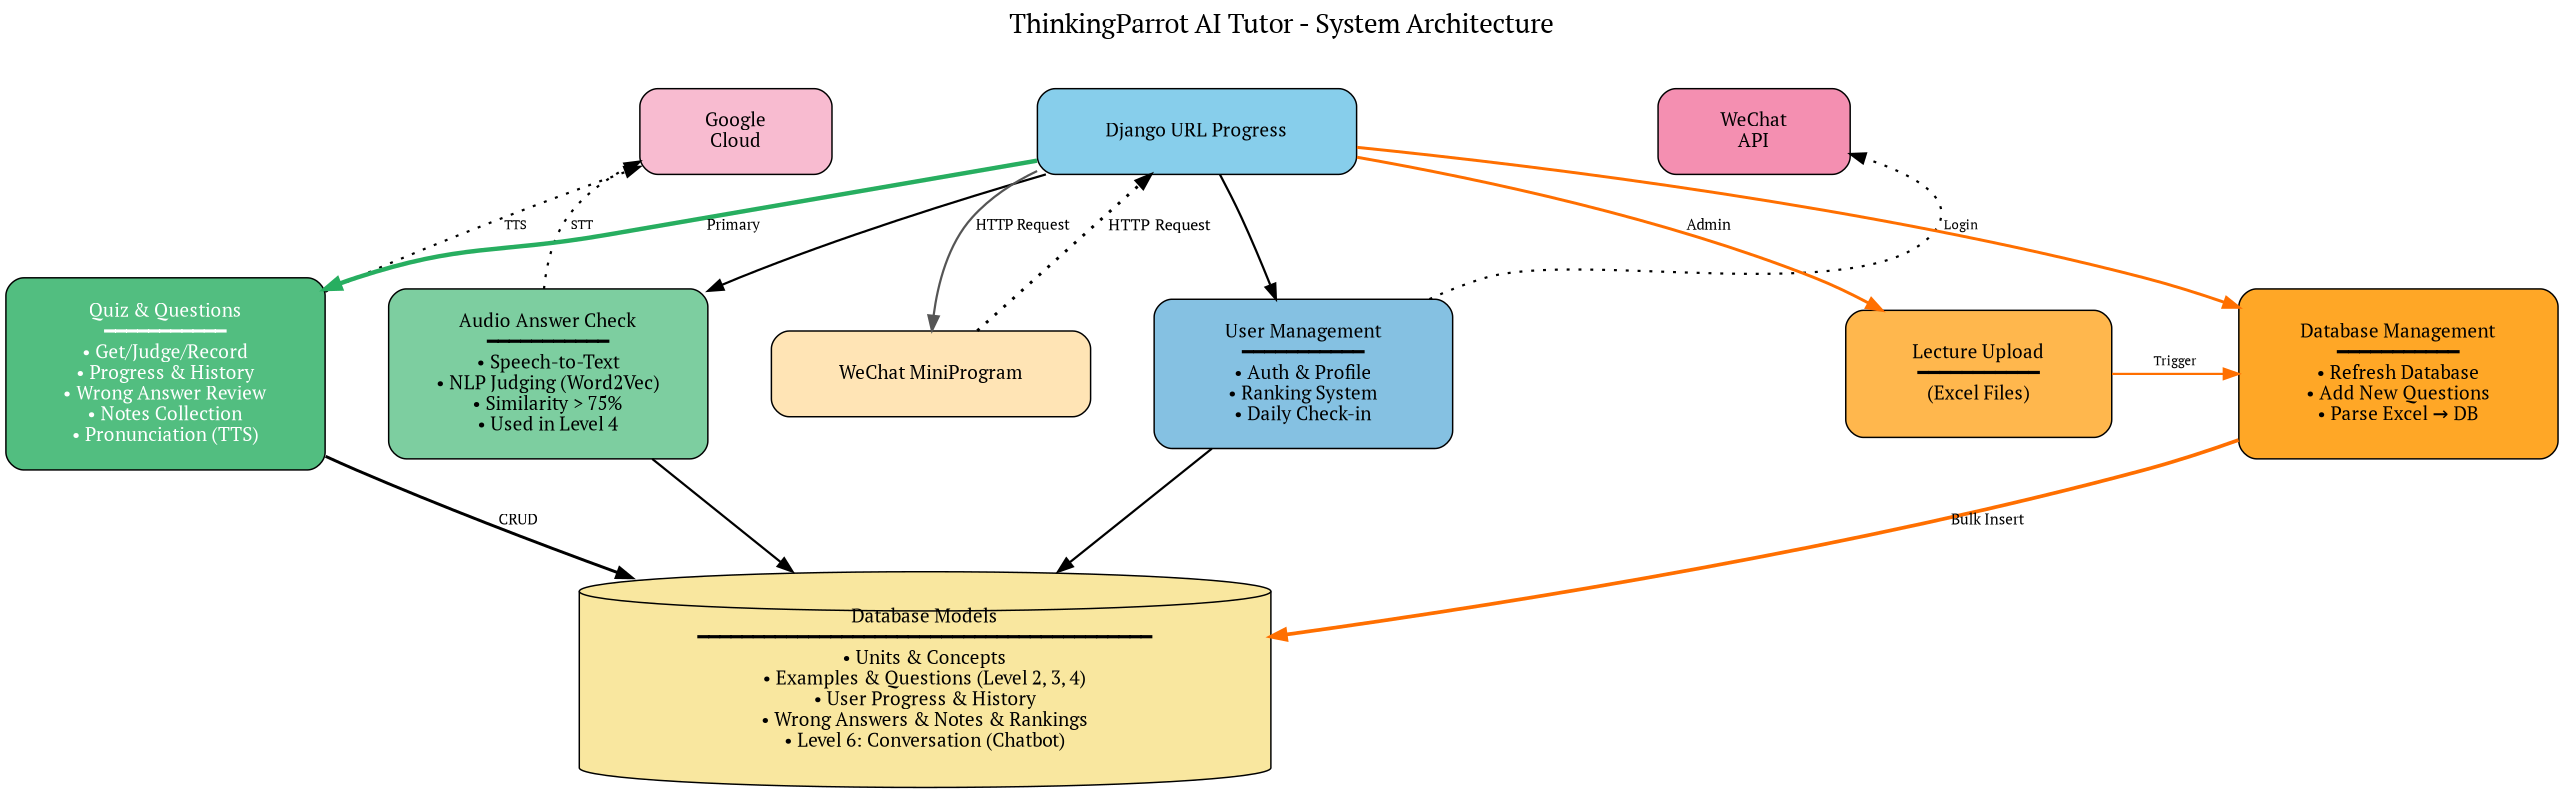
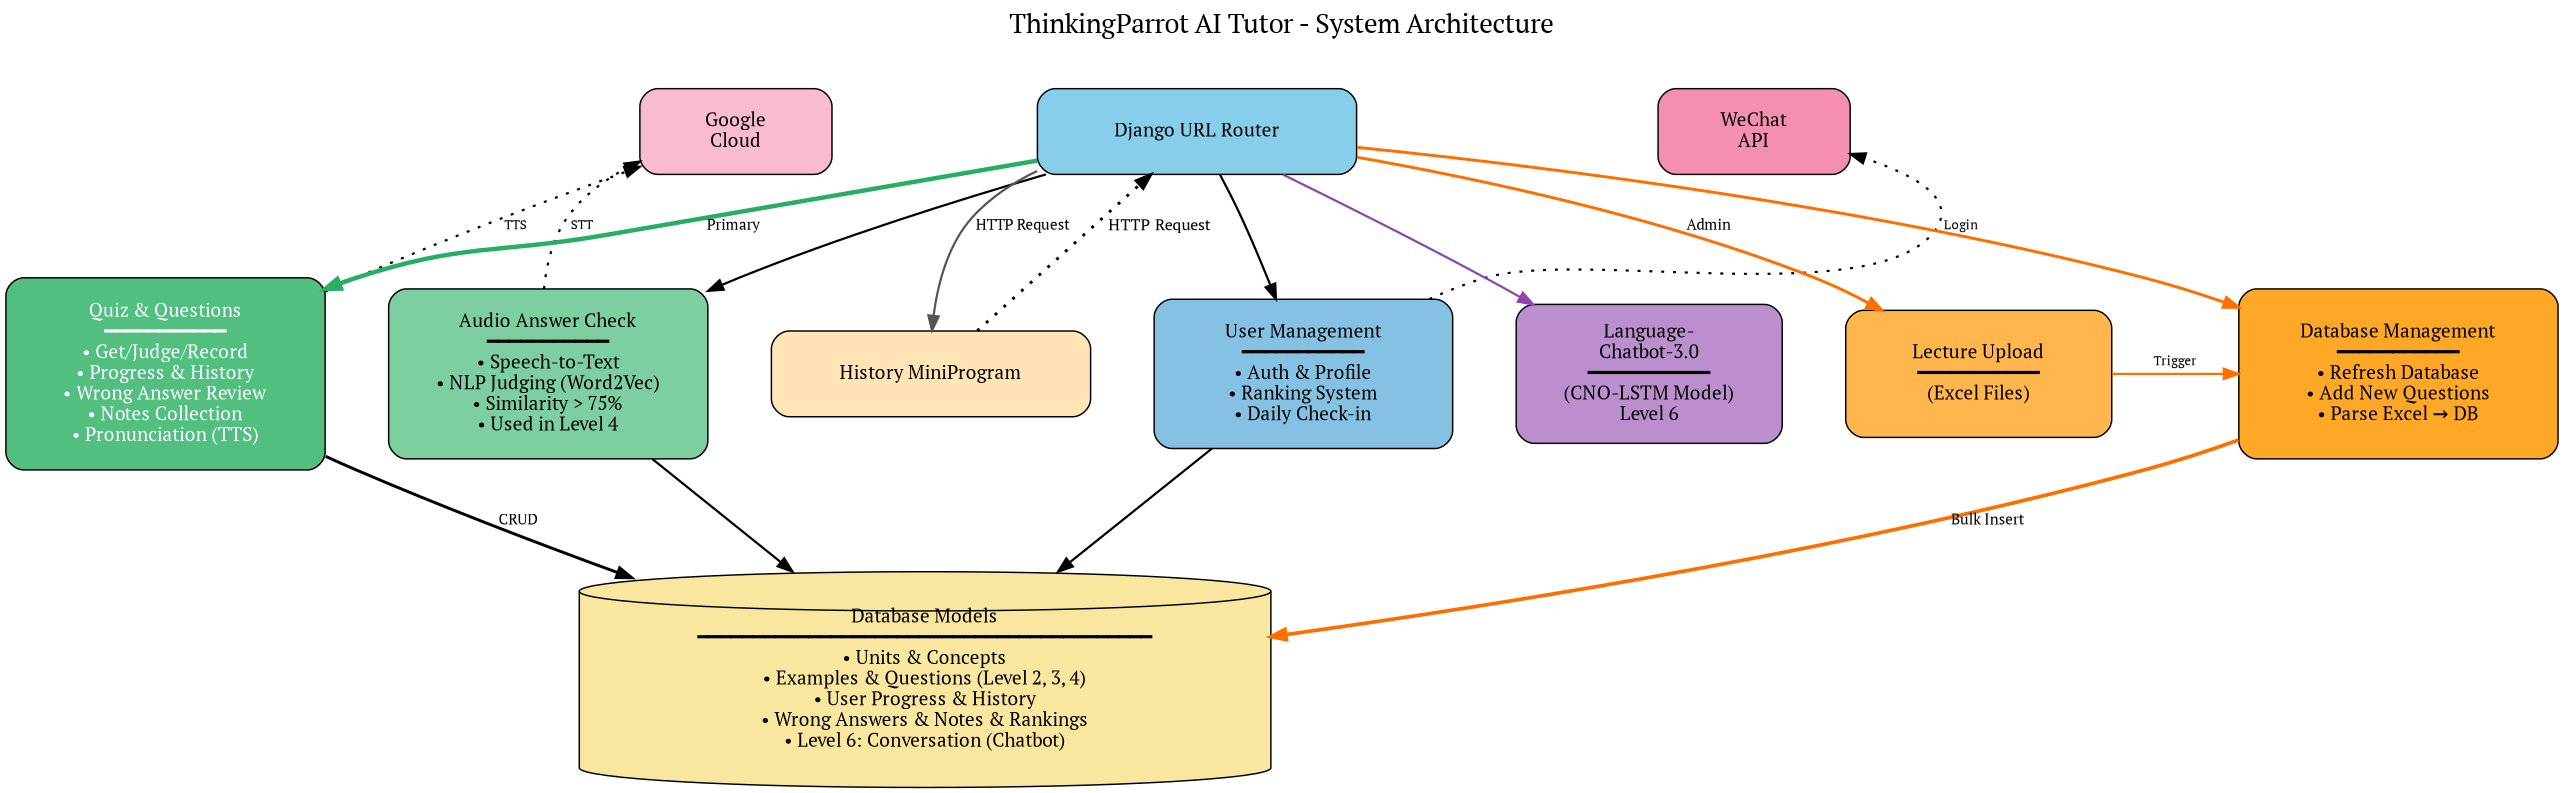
(1197, 132) -> (1197, 132)
(931, 374) -> (931, 374)
none -> (1649, 374)
